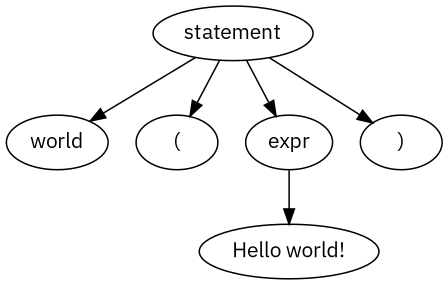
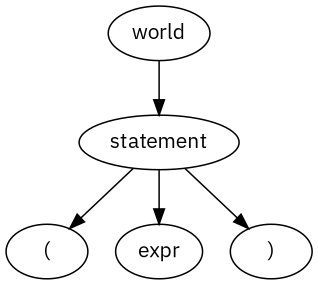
(149, 85) -> (159, 80)
(289, 252) -> none
